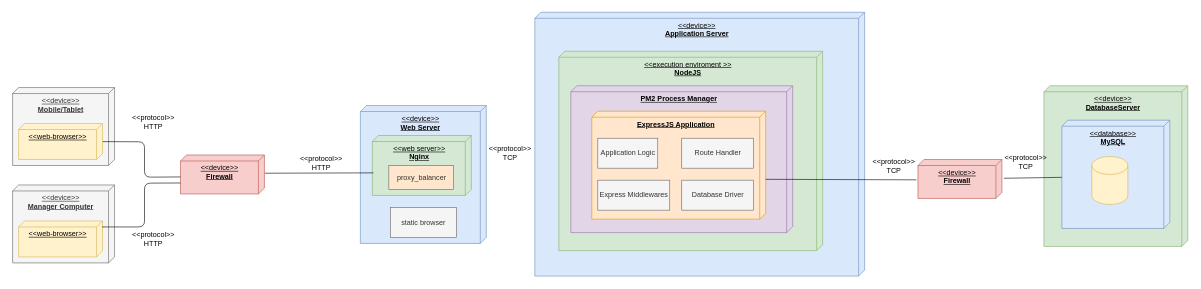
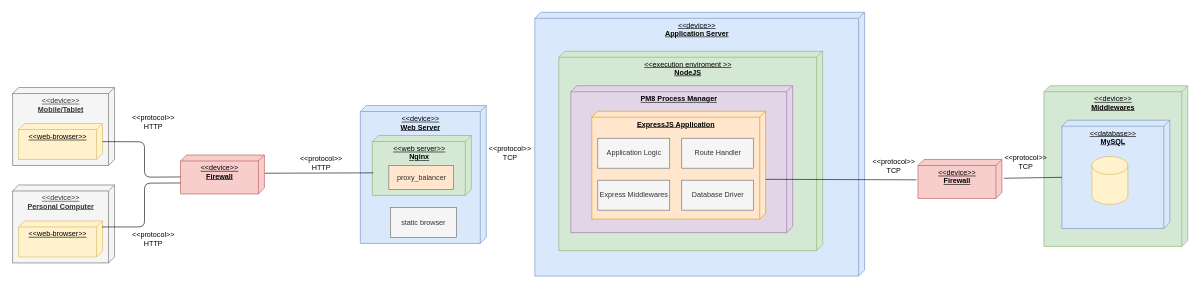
(679, 99) -> (679, 99)
(1114, 104) -> (1114, 104)
(628, 153) -> (634, 153)
(61, 203) -> (61, 203)
